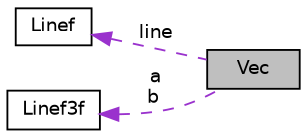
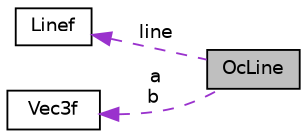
(253, 69) -> (253, 69)
(54, 110) -> (54, 110)
